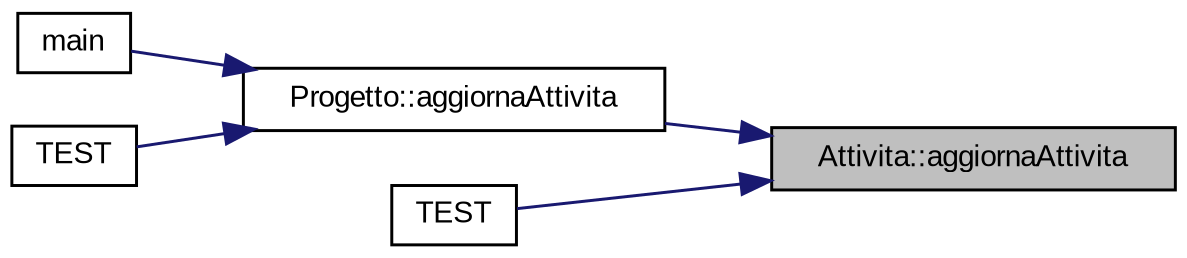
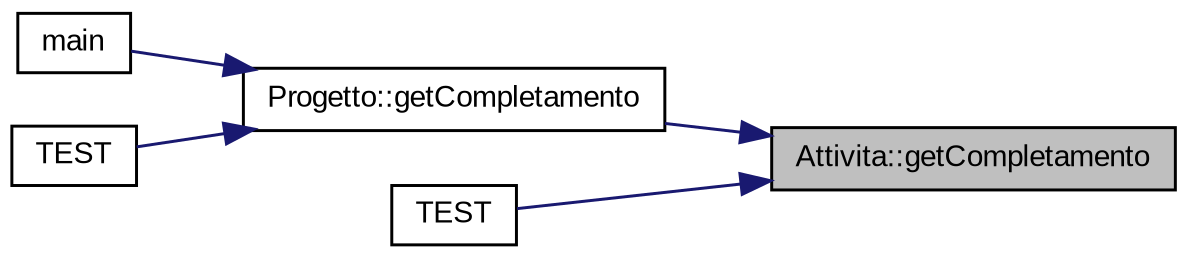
(454, 99) -> (454, 99)
(974, 159) -> (974, 159)
